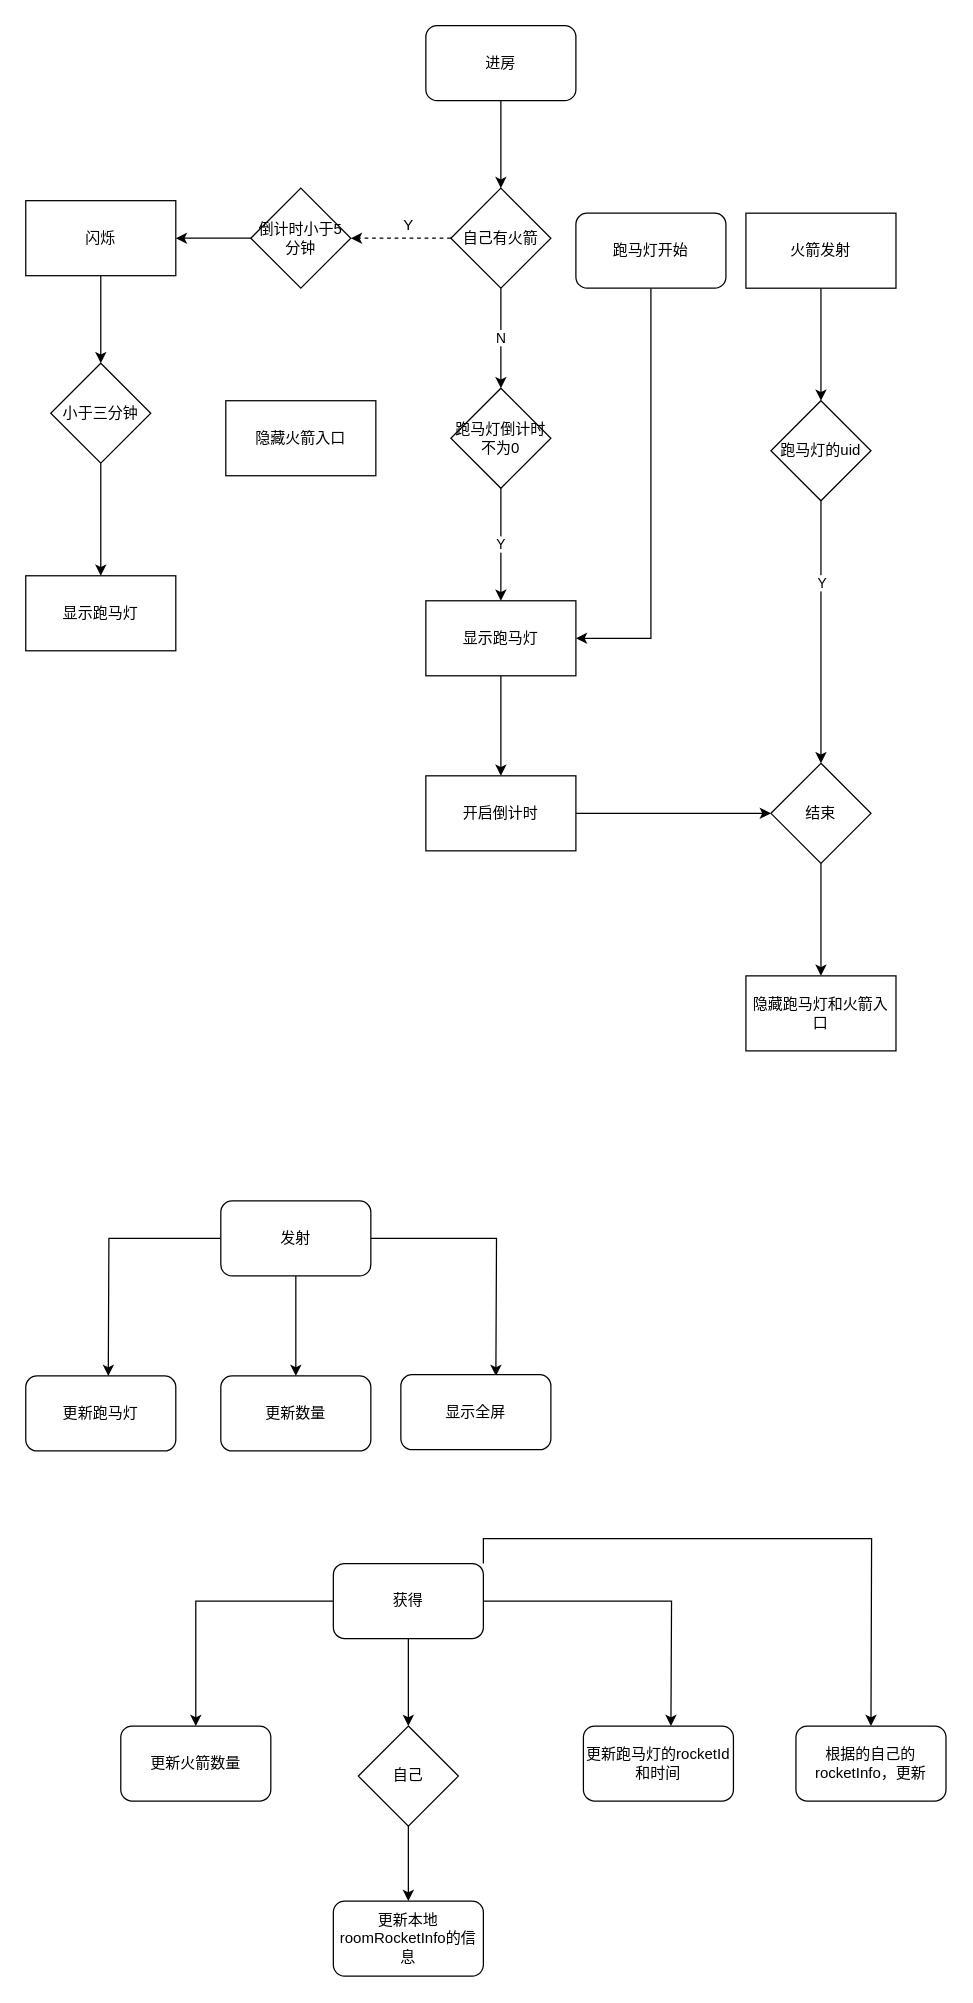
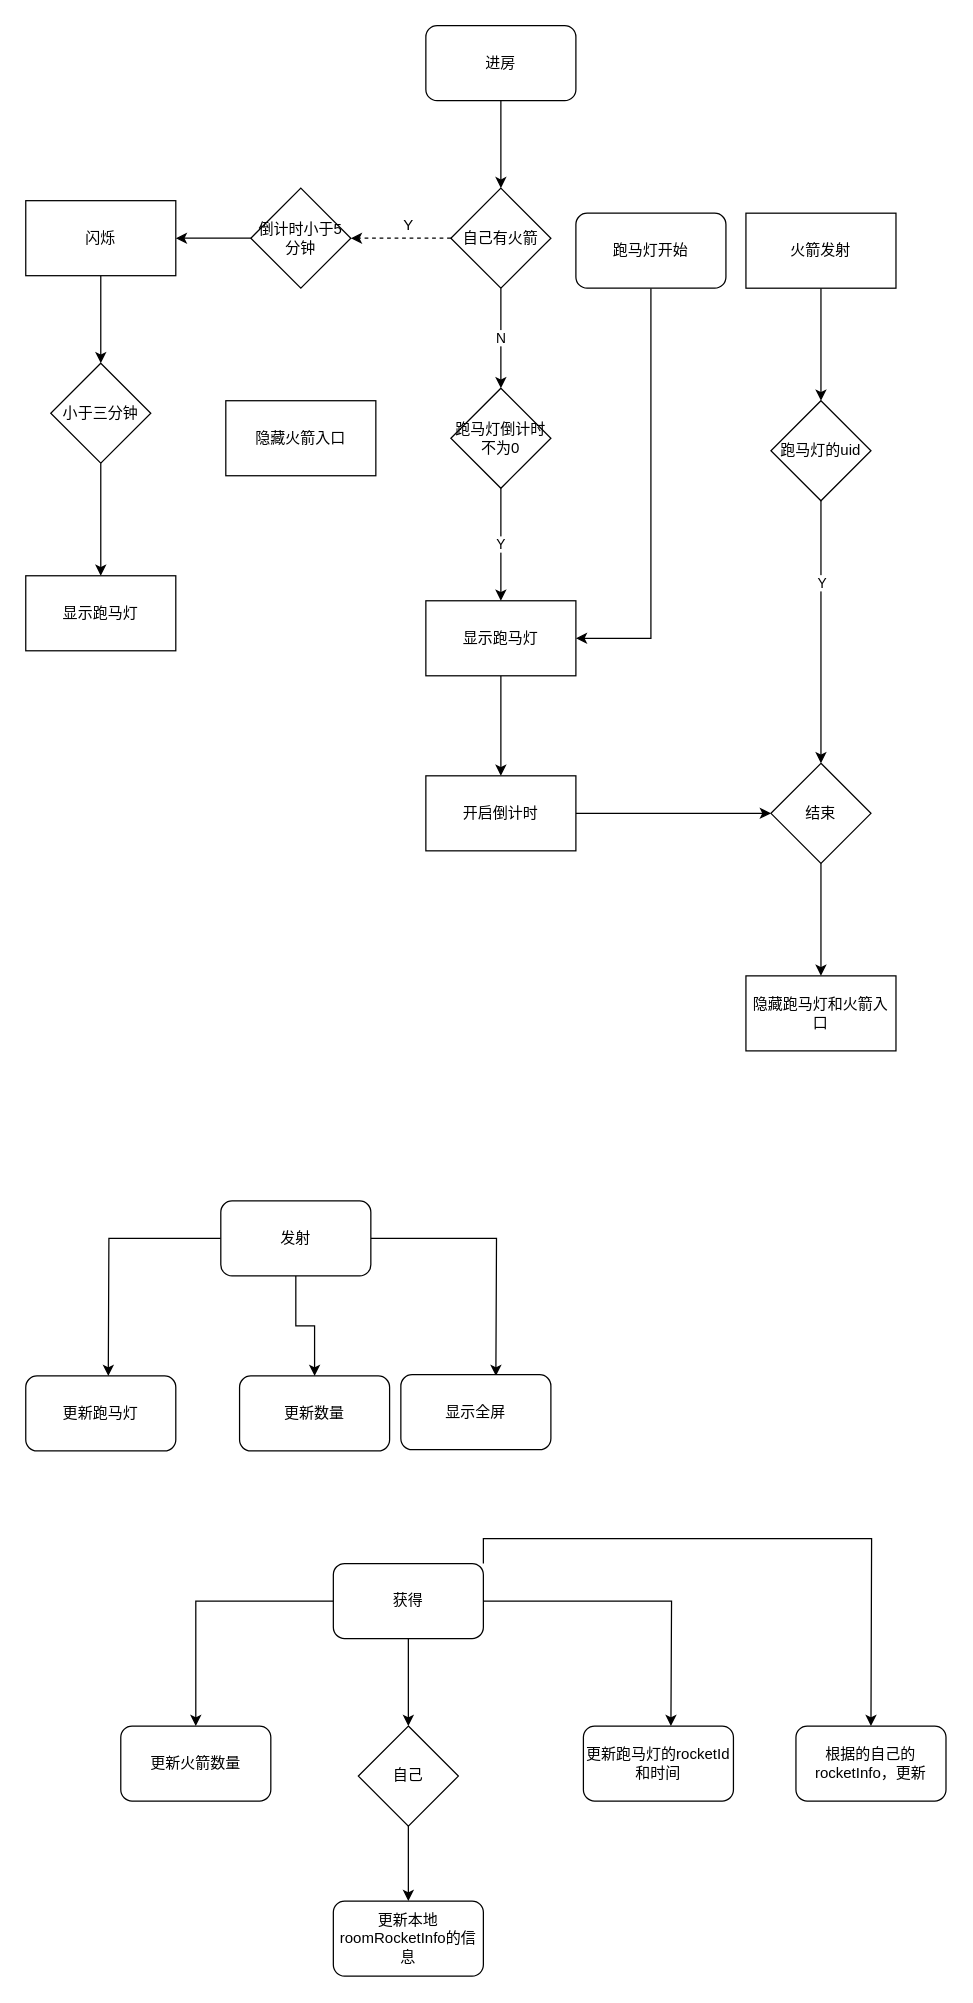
(296, 1413) -> (314, 1413)
